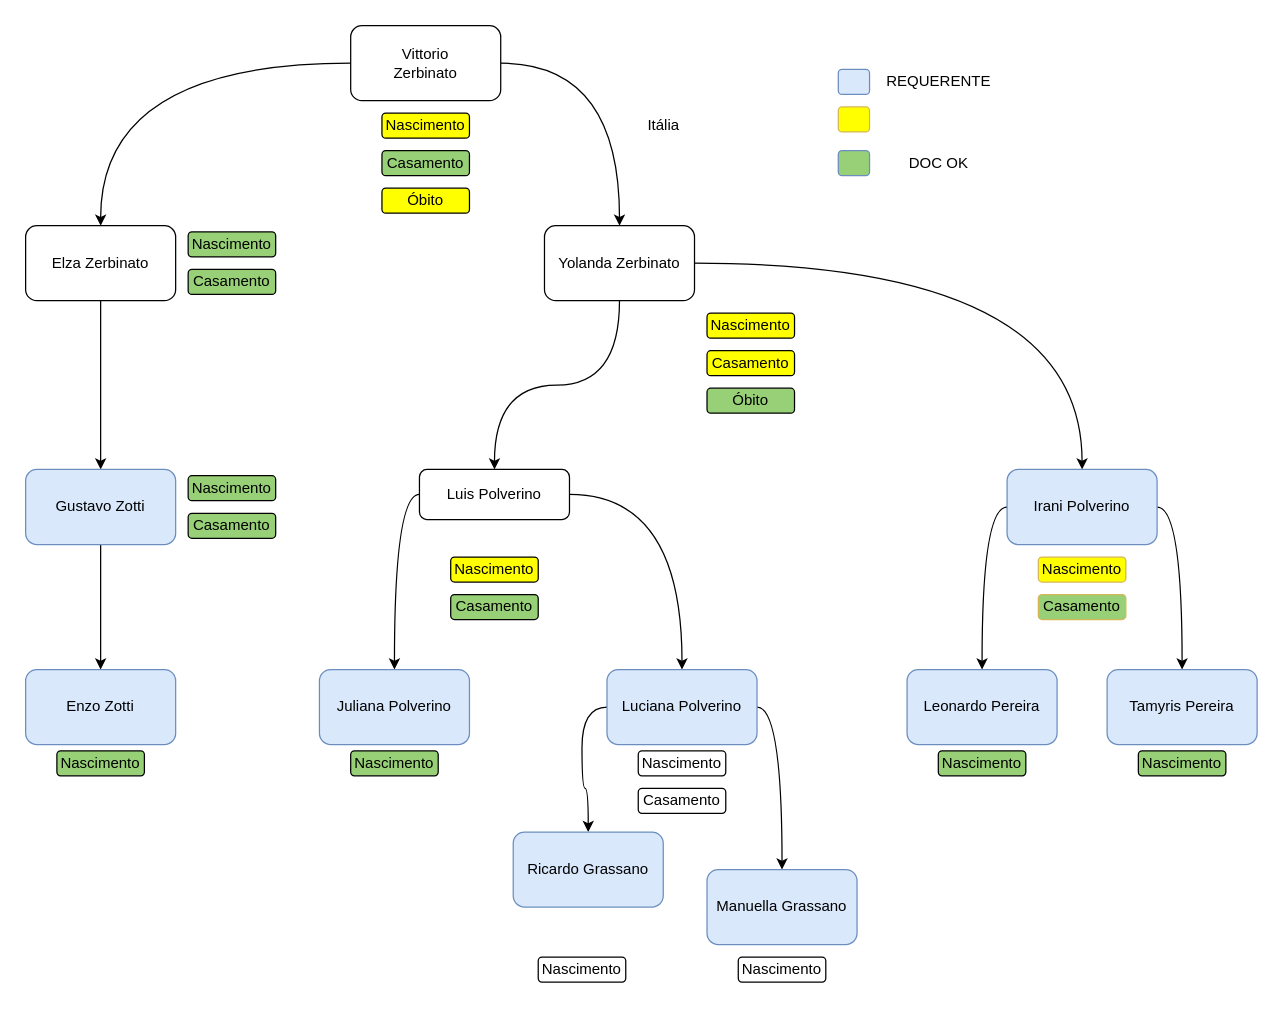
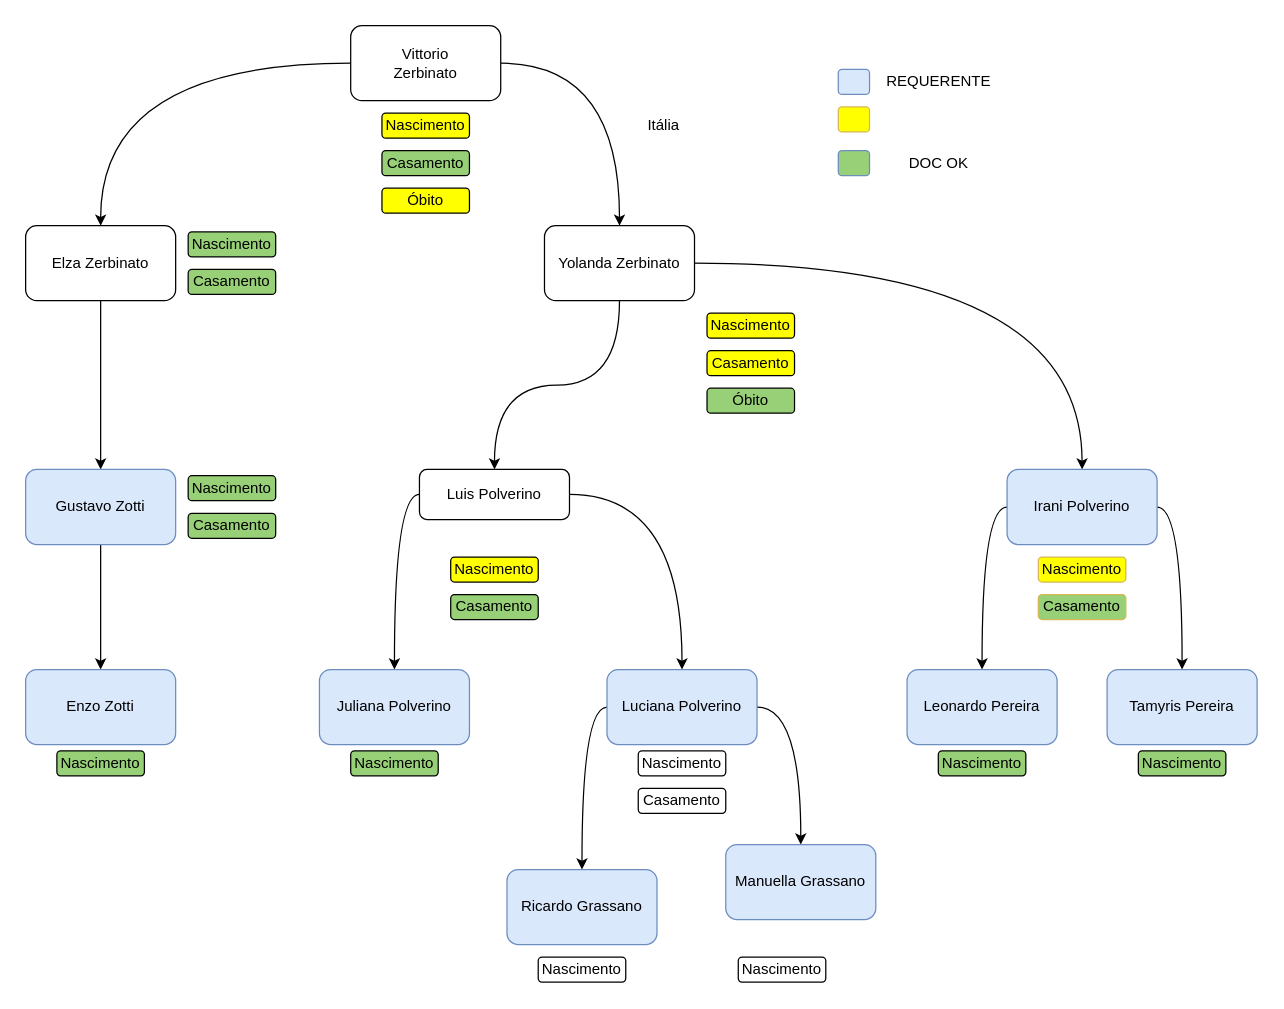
(588, 869) -> (582, 907)
(782, 907) -> (801, 882)
